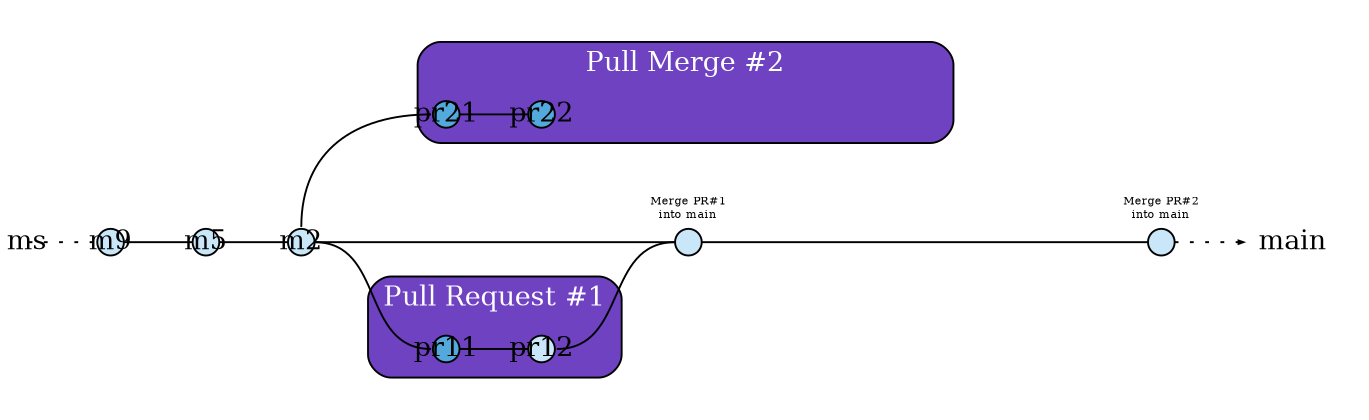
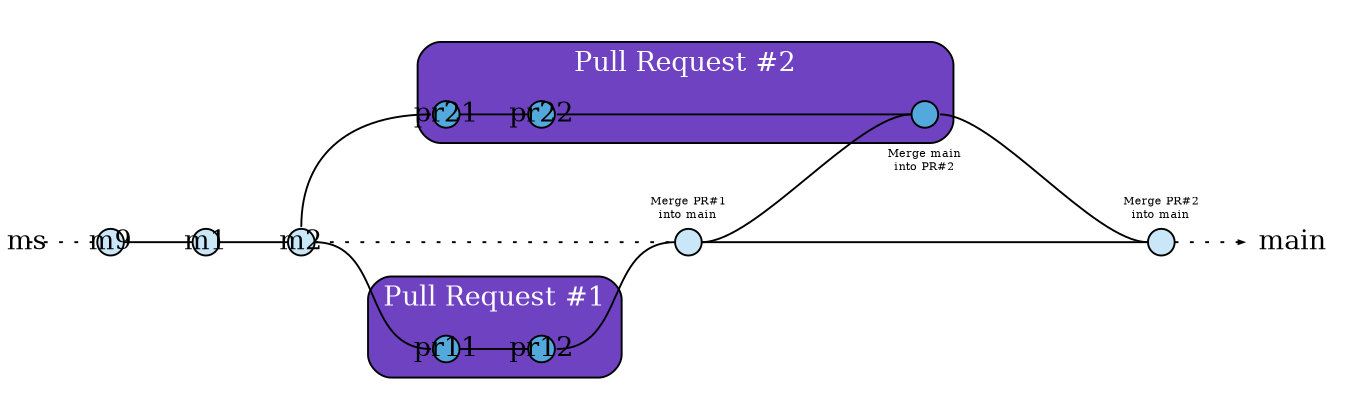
(686, 64) -> (686, 64)
none -> (925, 114)
(206, 242) -> (206, 242)
(495, 242) -> (495, 242)
(542, 349) -> (542, 349)
